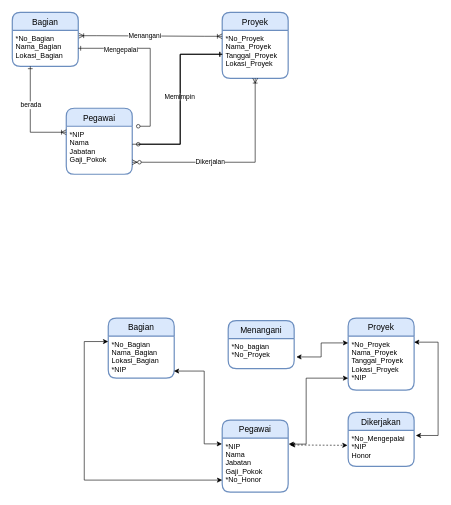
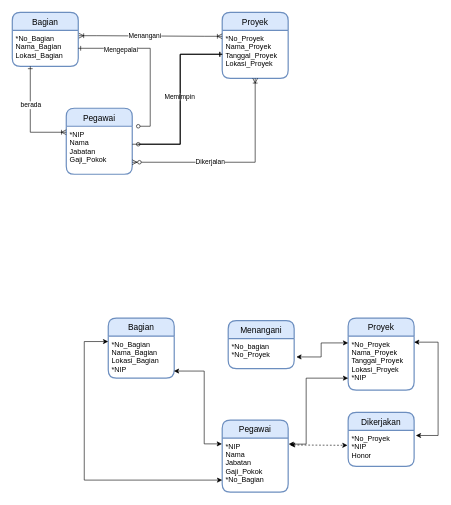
(378, 439) -> (372, 439)
(234, 446) -> (234, 446)
